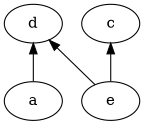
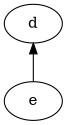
(111, 24) -> none
(33, 101) -> none
